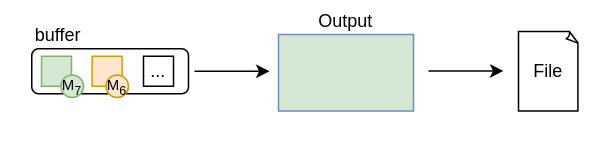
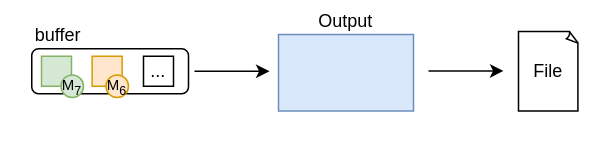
(346, 73) -> (346, 73)
